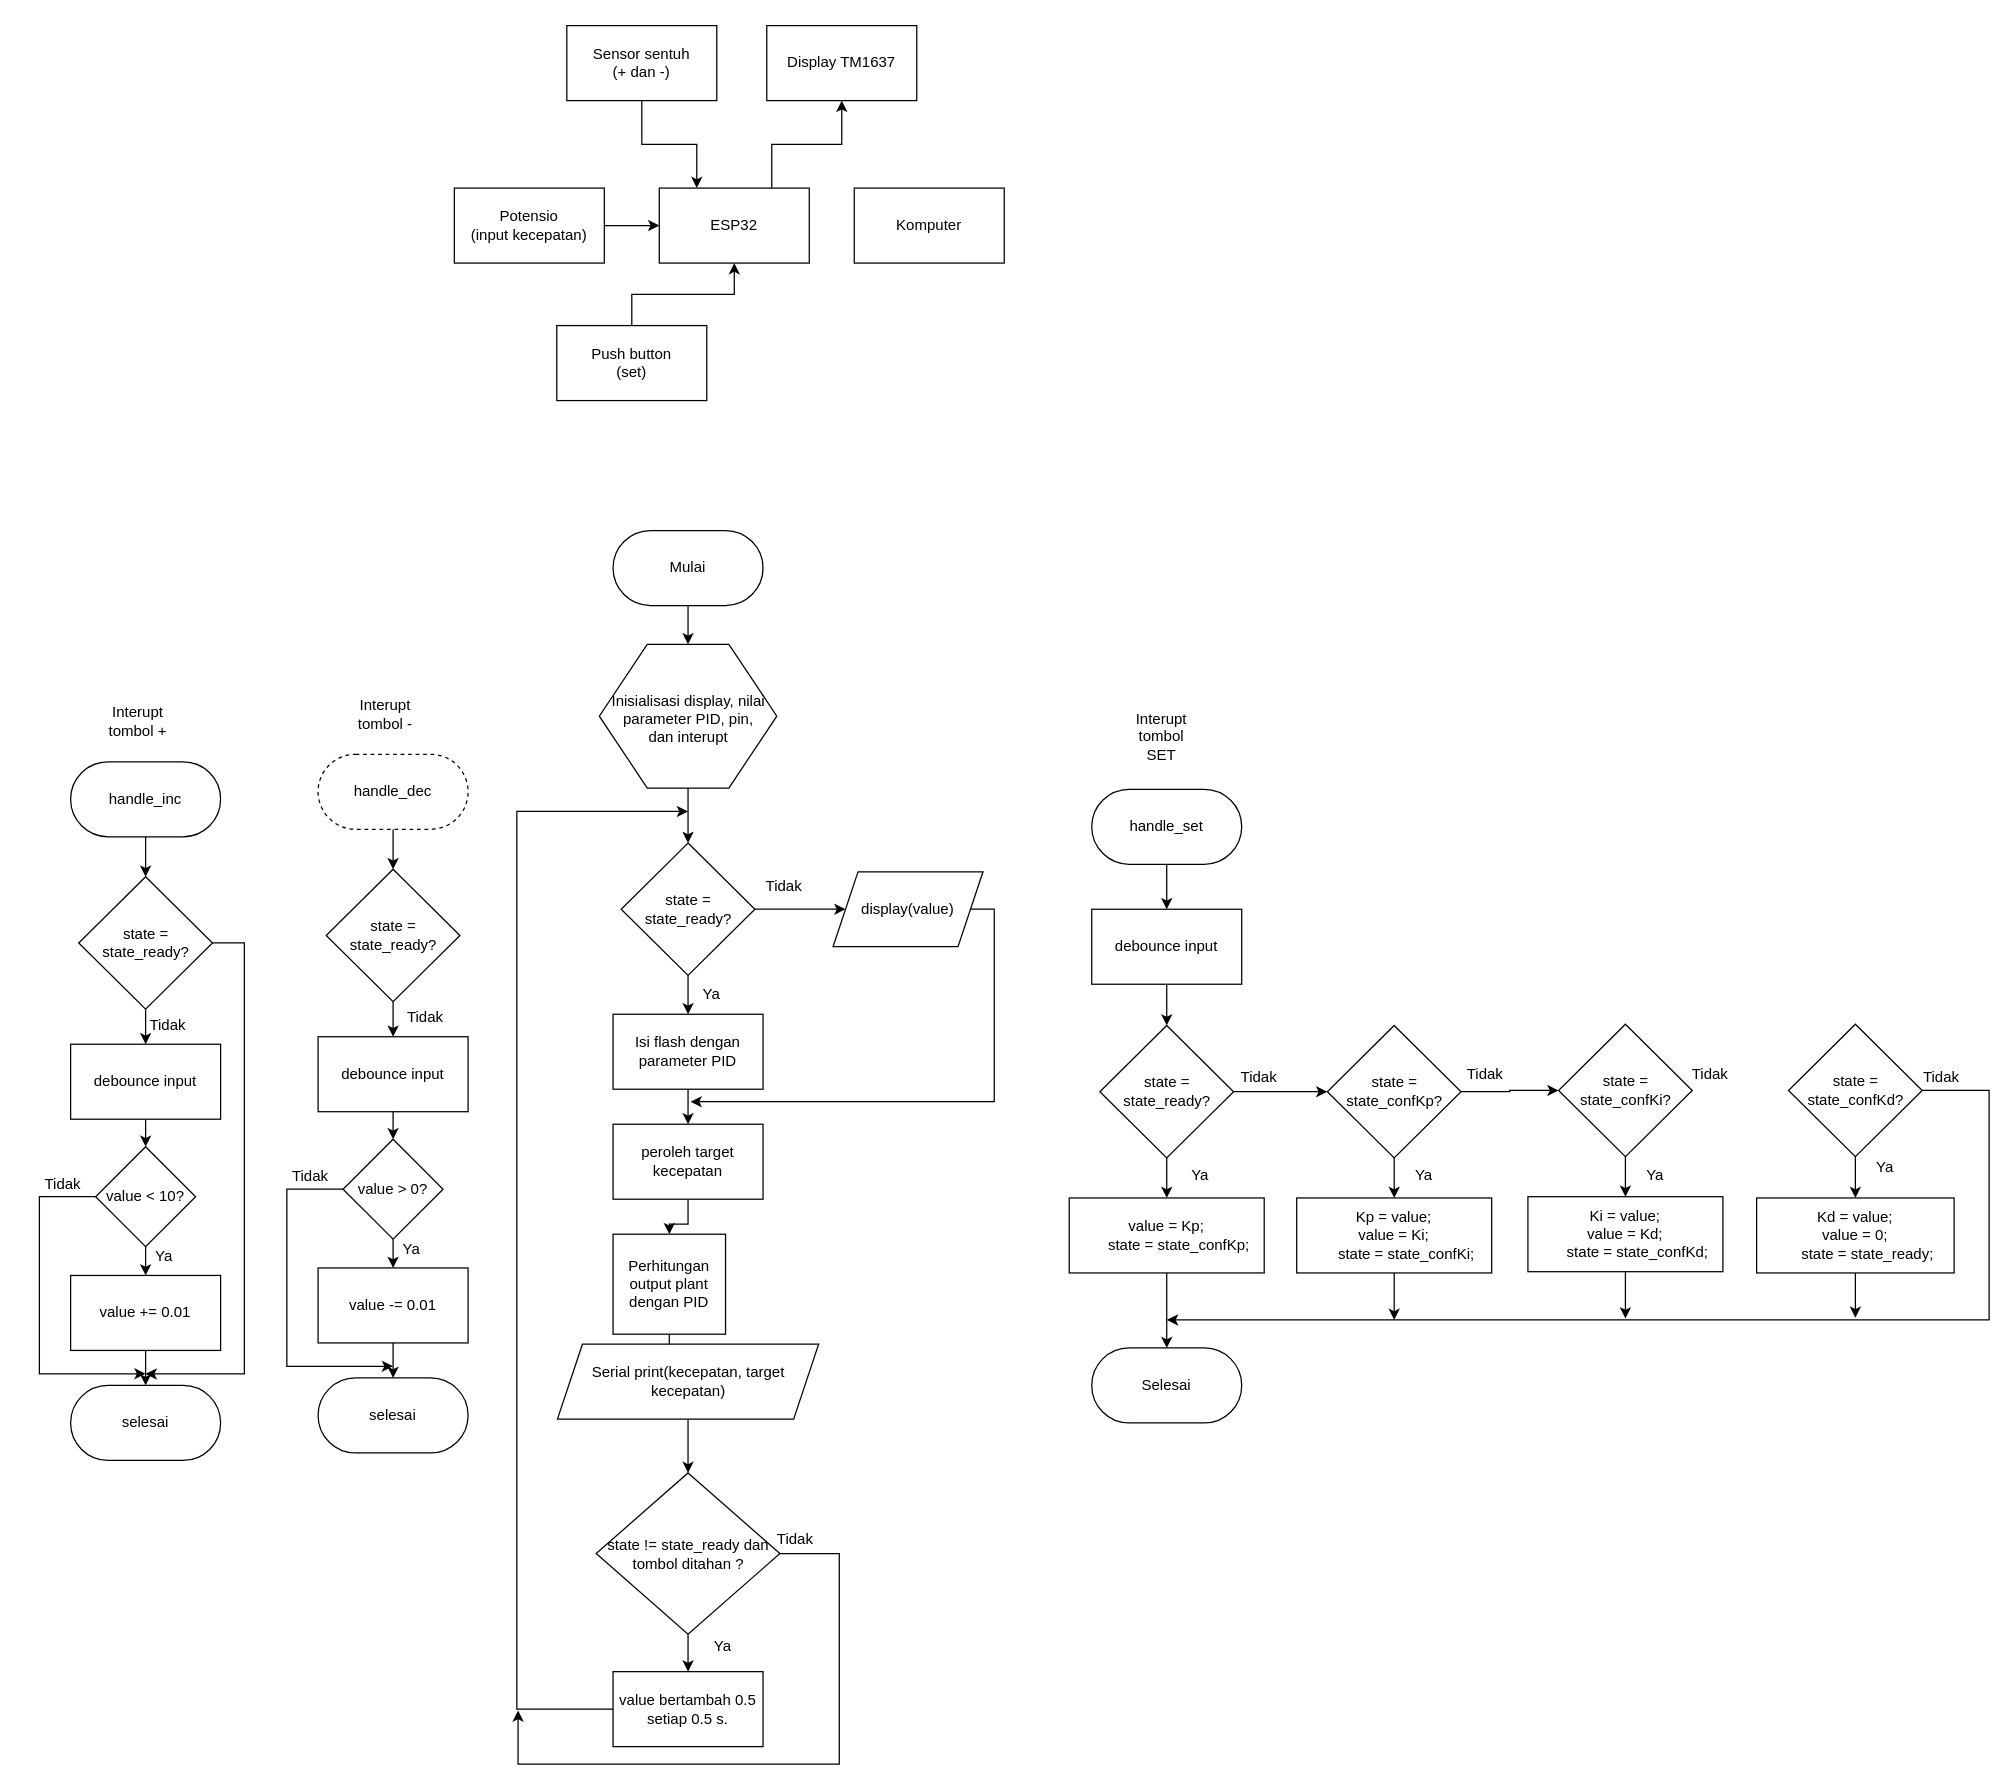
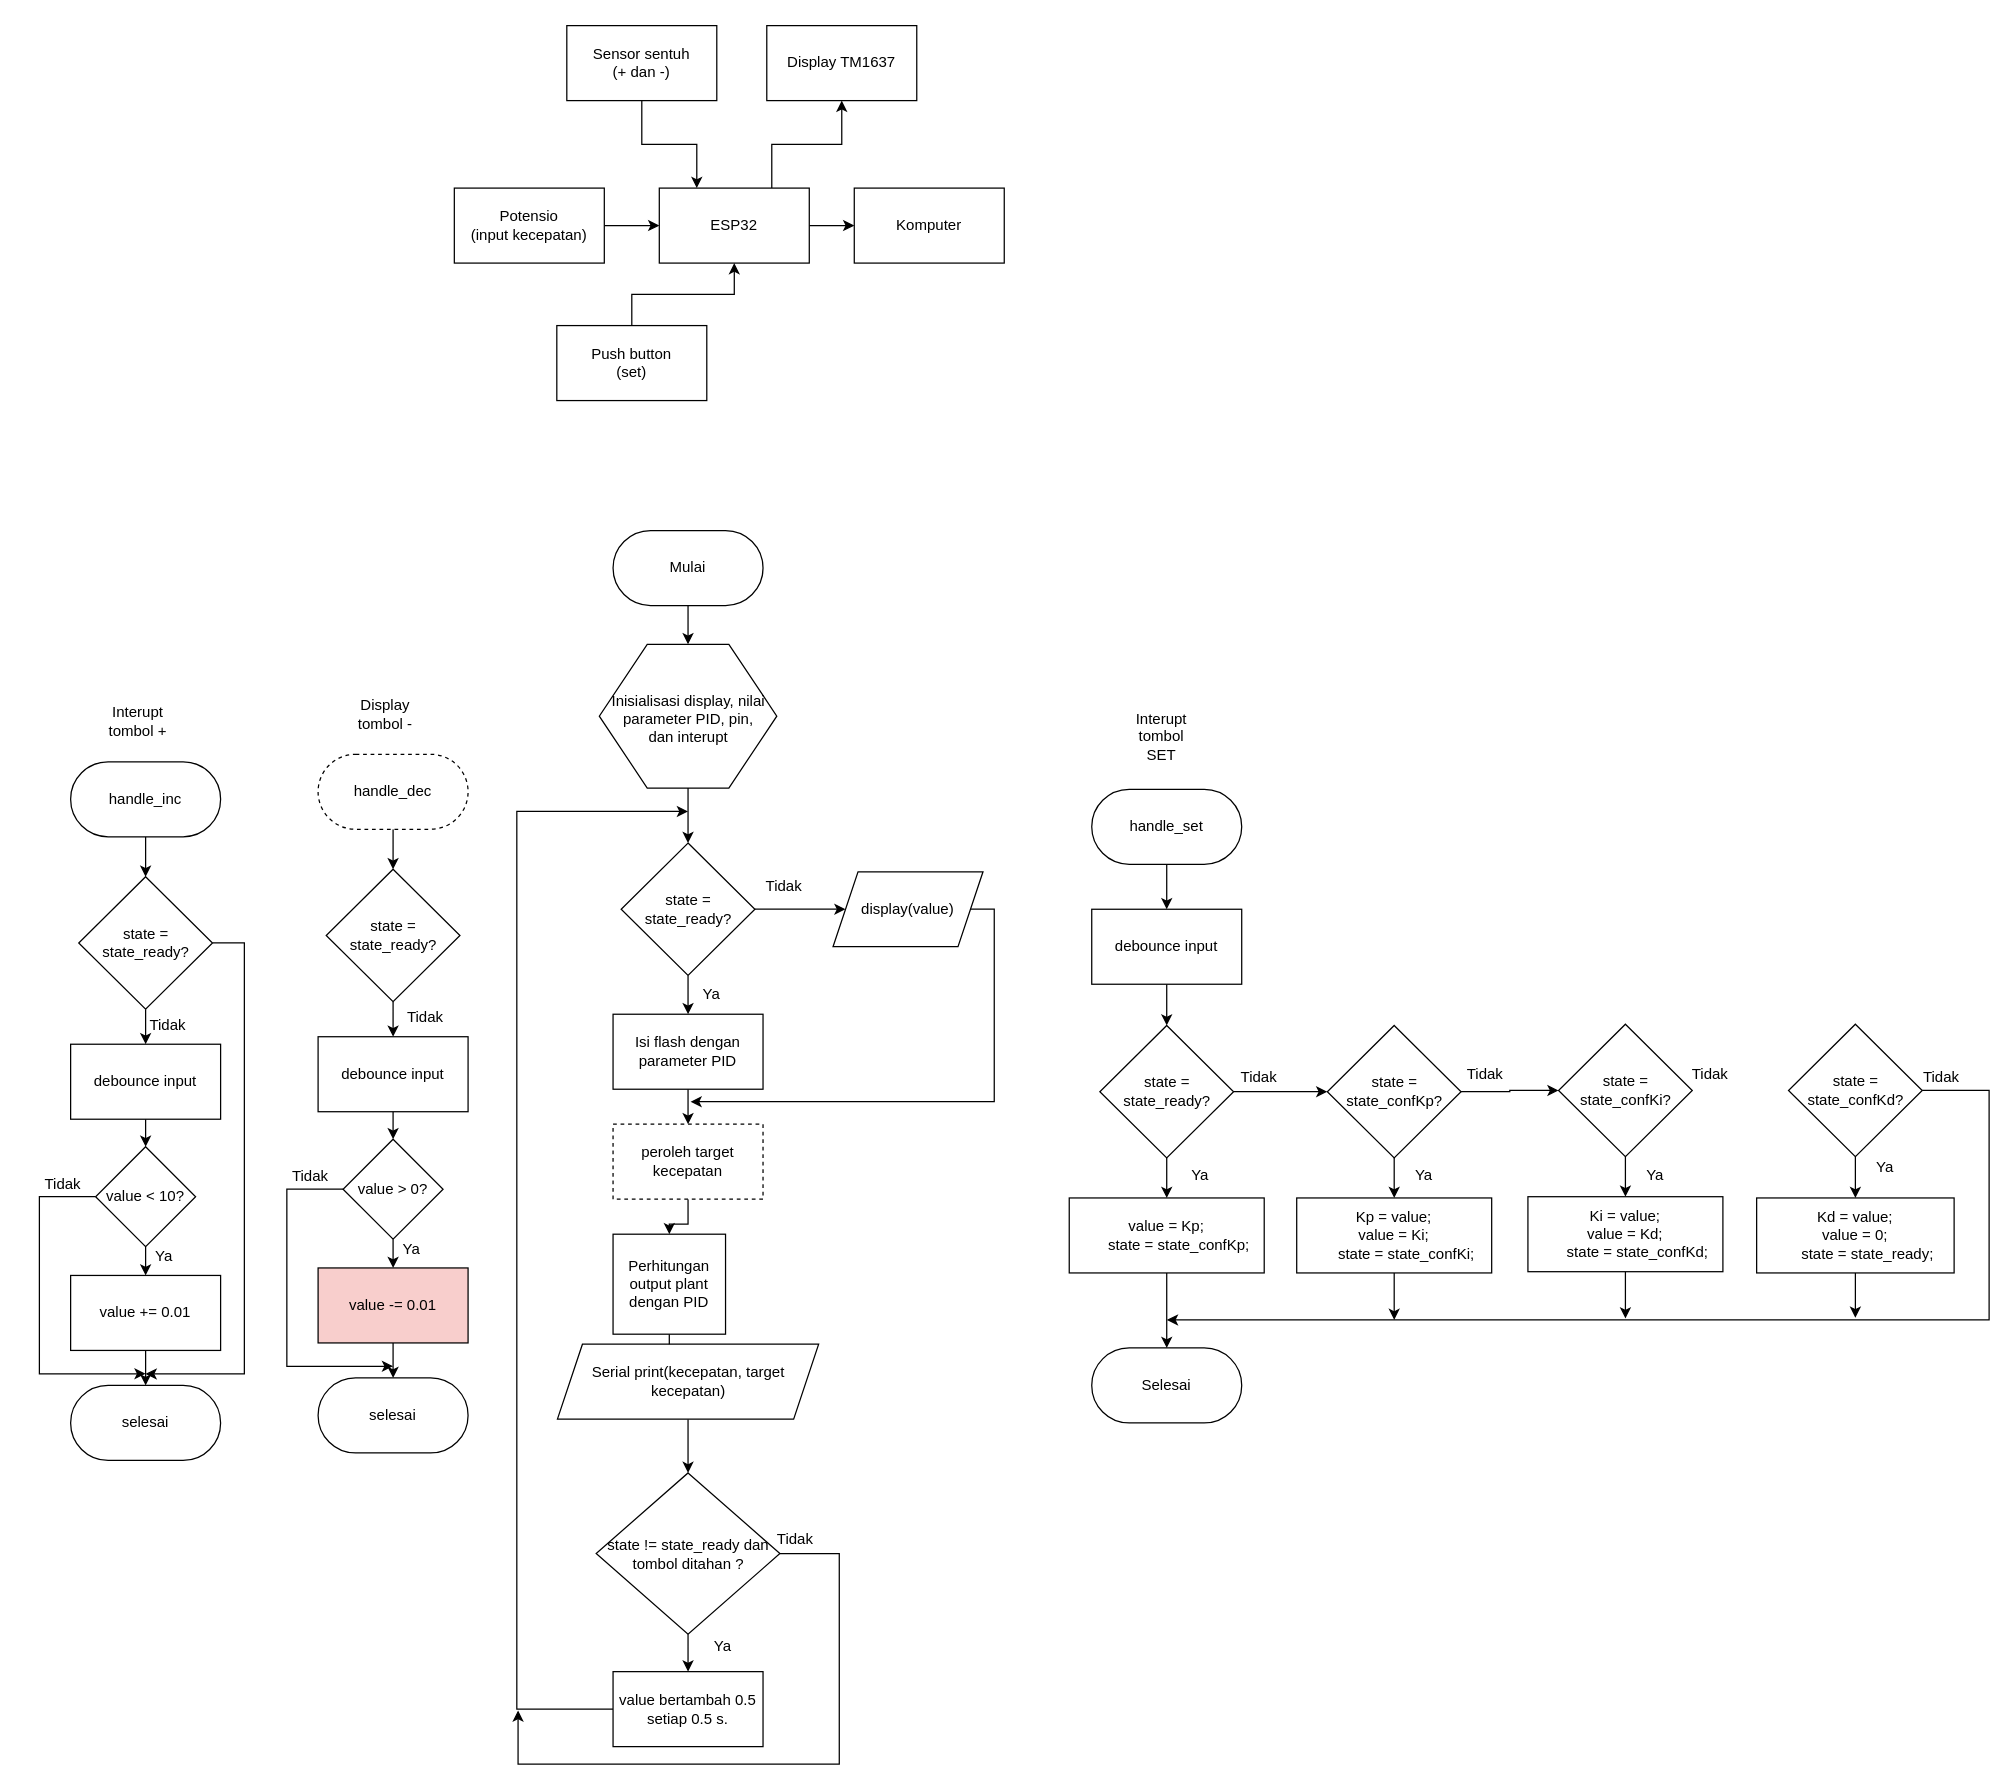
none -> (832, 226)
(386, 714) -> (386, 714)
(688, 1162) -> (688, 1162)
(393, 1306) -> (393, 1306)
